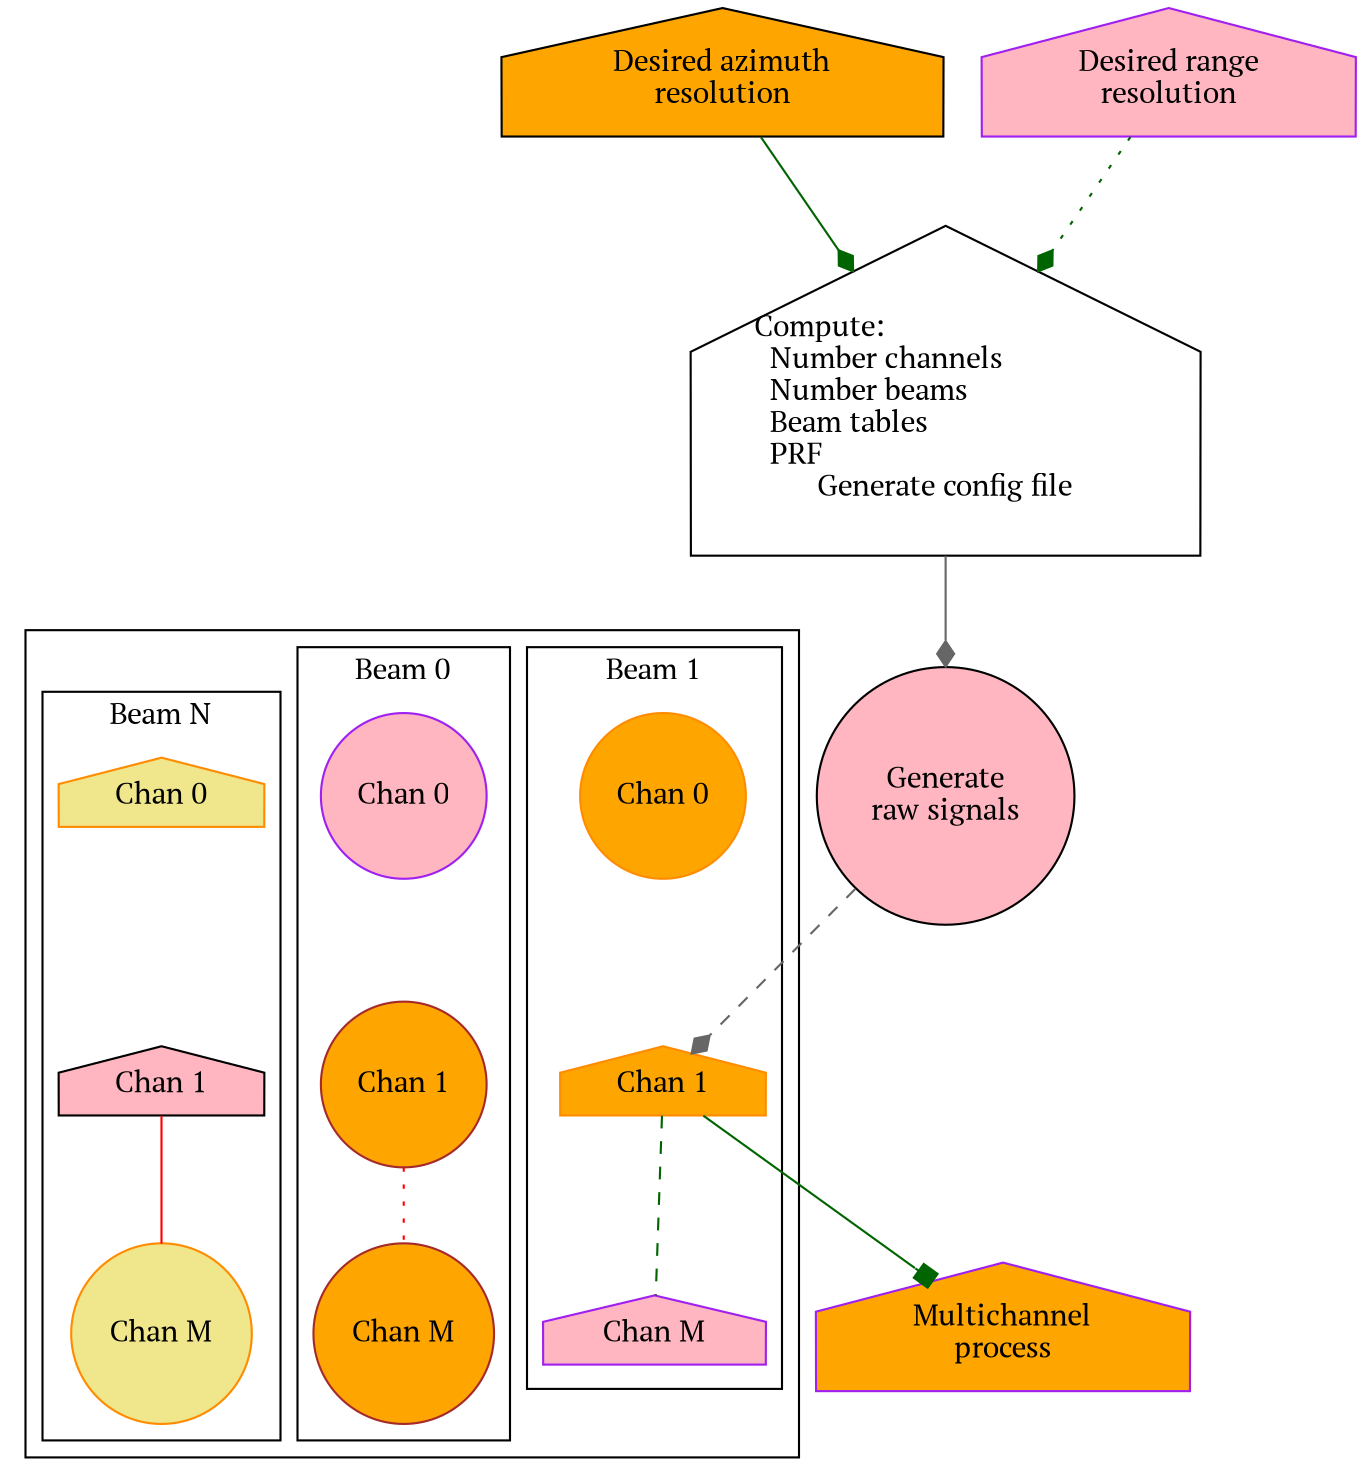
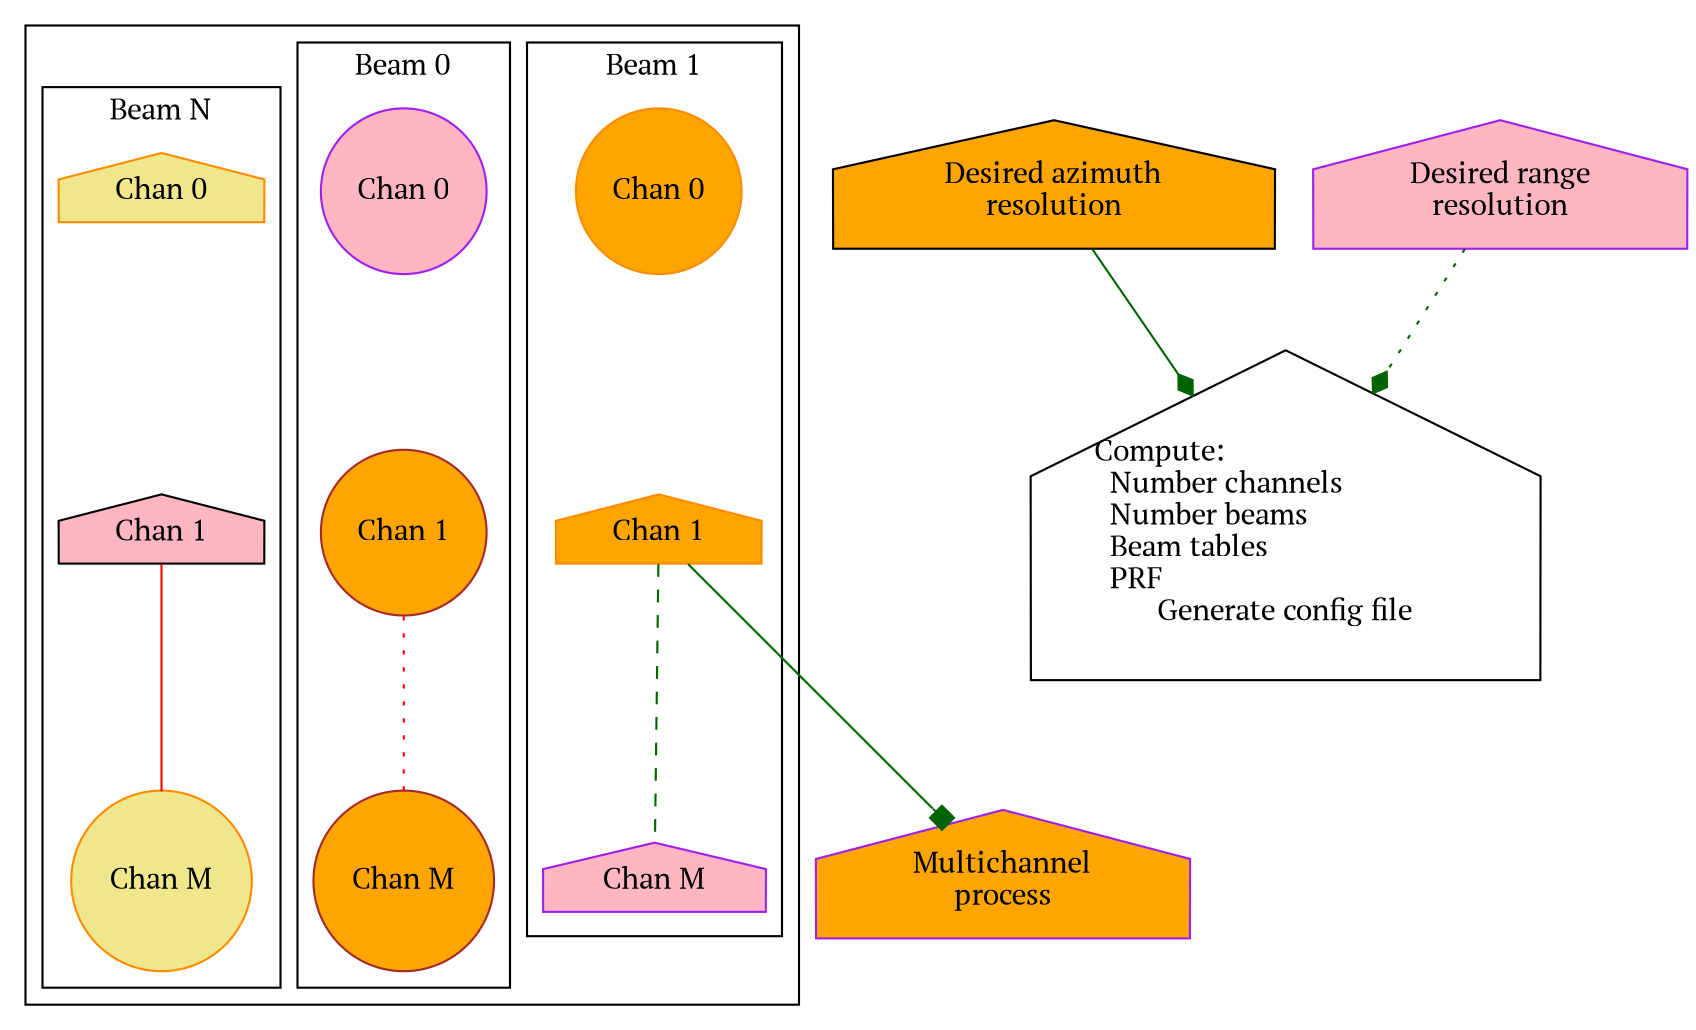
(946, 796) -> none
